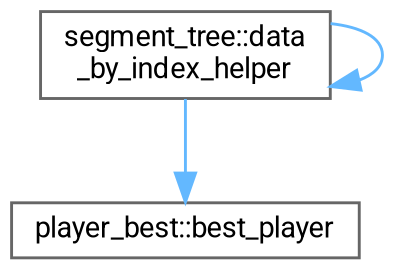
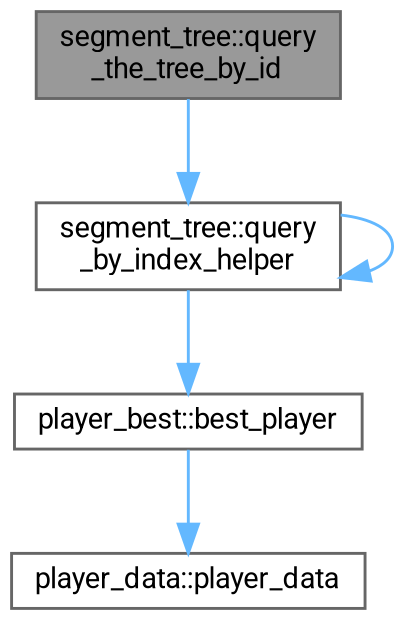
(185, 55) -> (188, 246)
none -> (188, 55)
none -> (188, 581)
